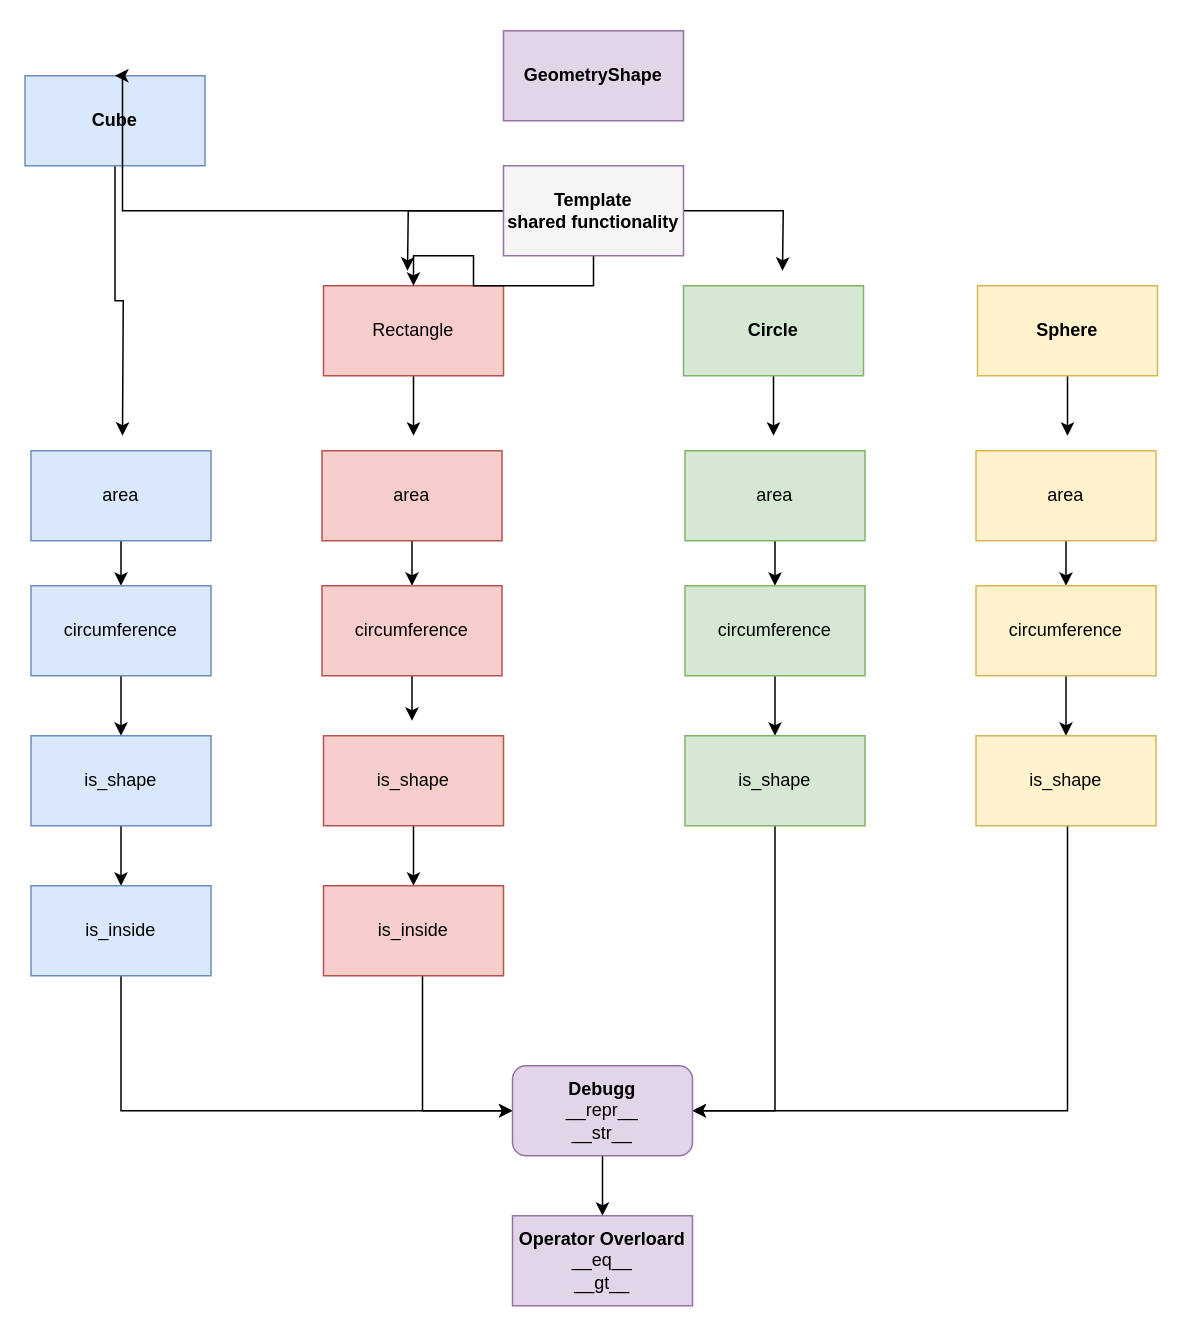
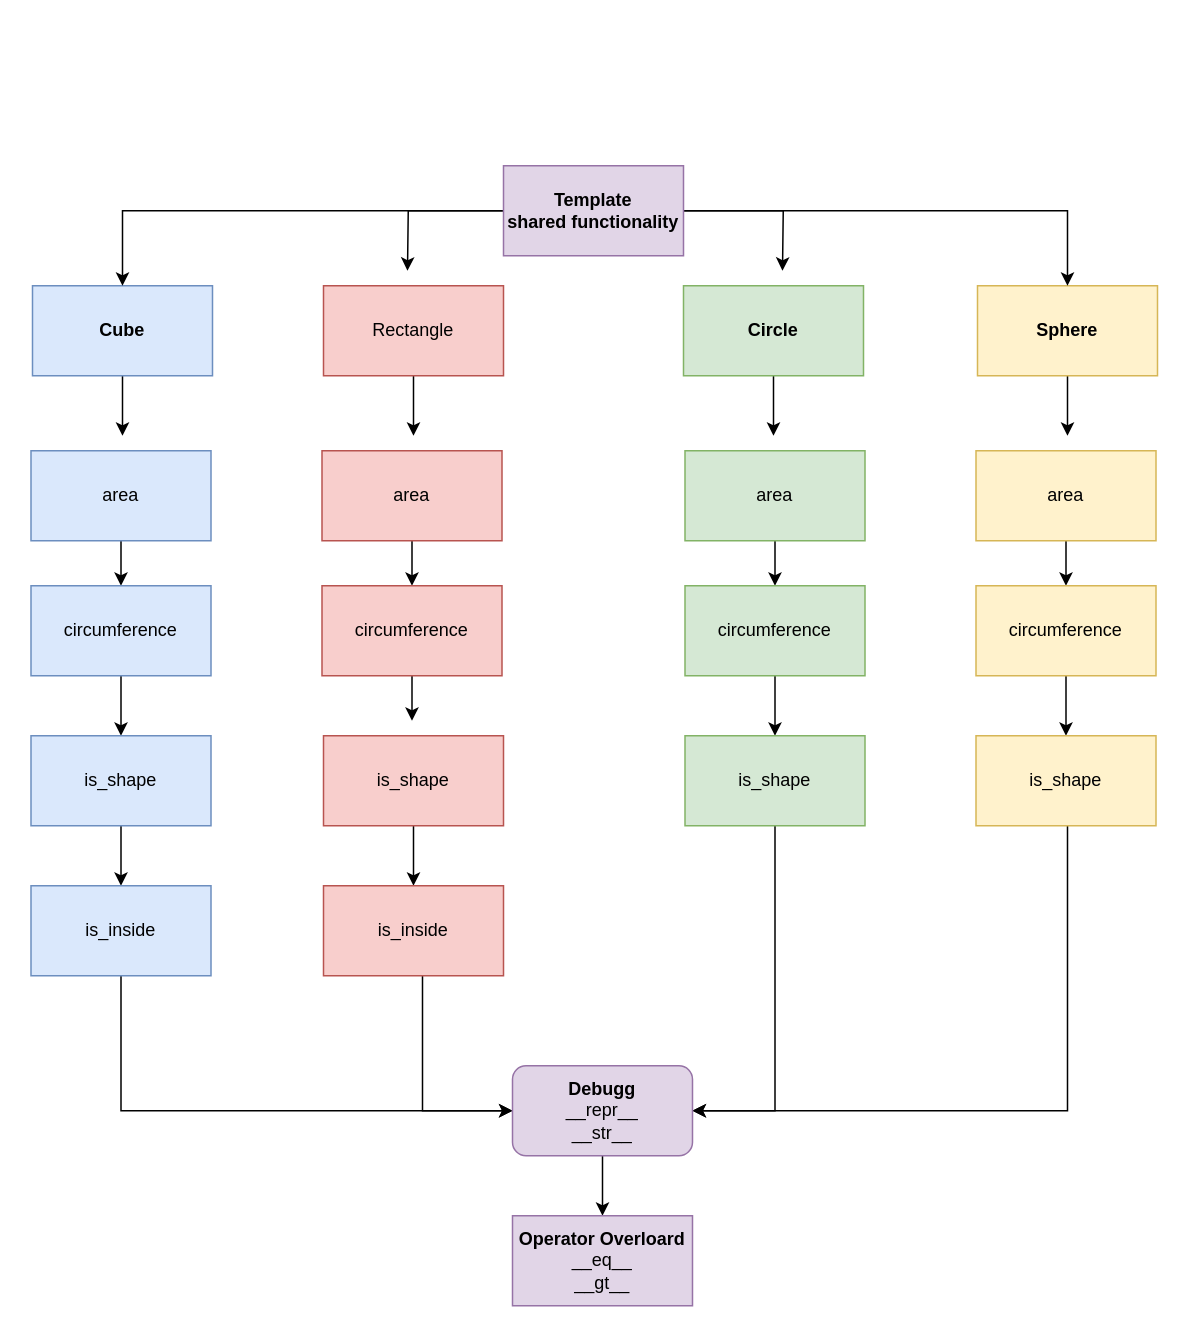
(593, 76) -> none
(115, 121) -> (122, 331)
(593, 211) -> (593, 211)
(493, 286) -> (959, 211)
